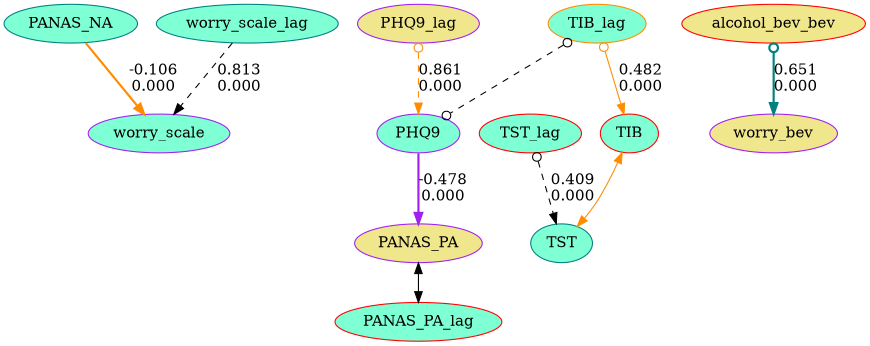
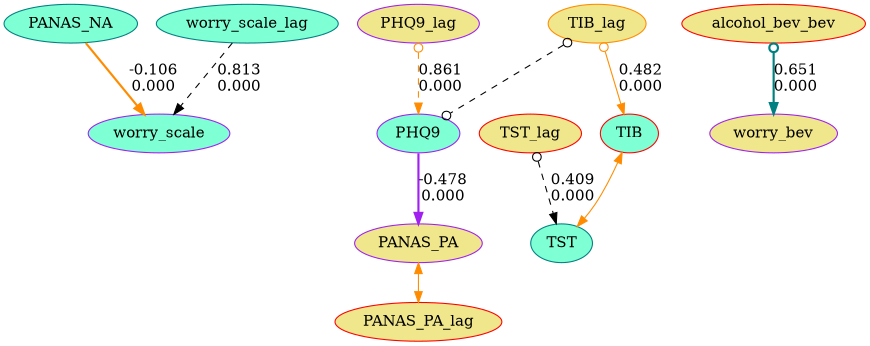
(597, 24) -> (597, 24)
(530, 133) -> (530, 133)
(418, 283) -> (418, 283)
(418, 322) -> (418, 322)
